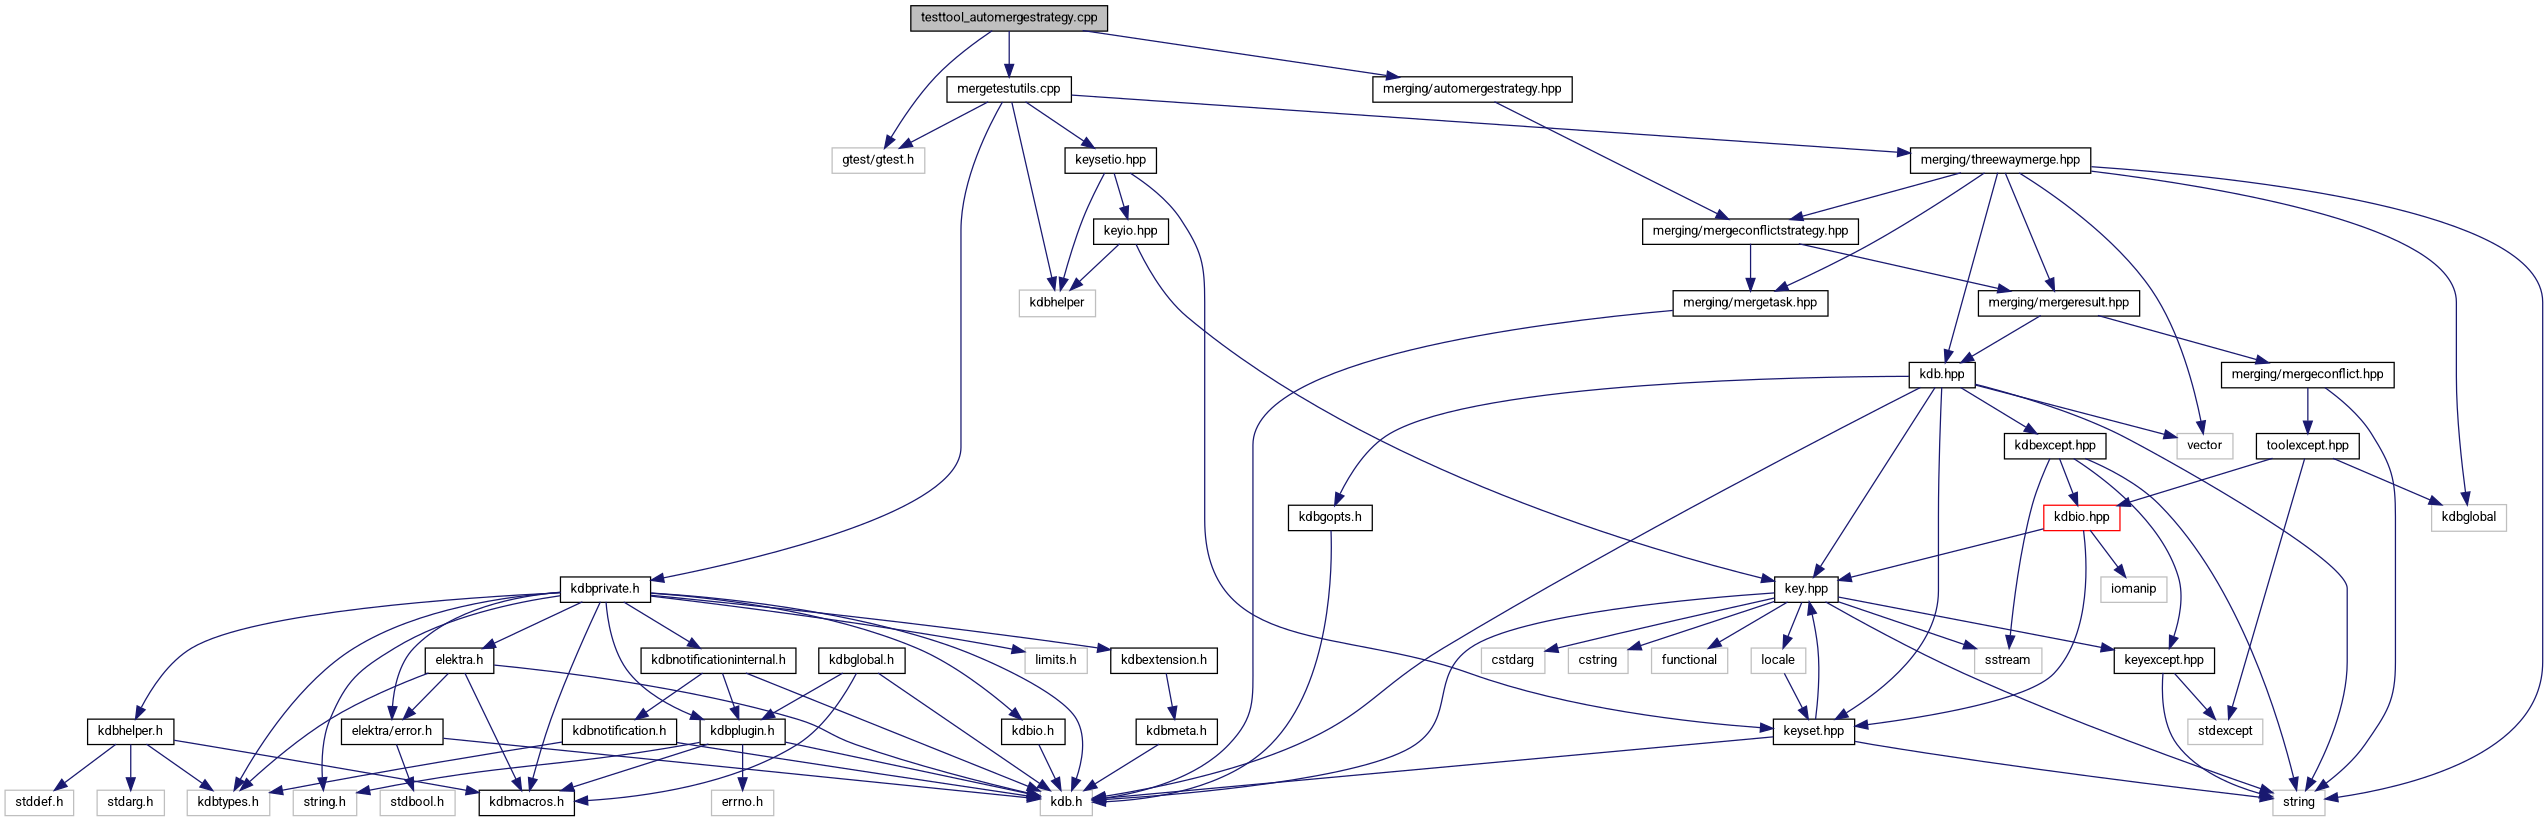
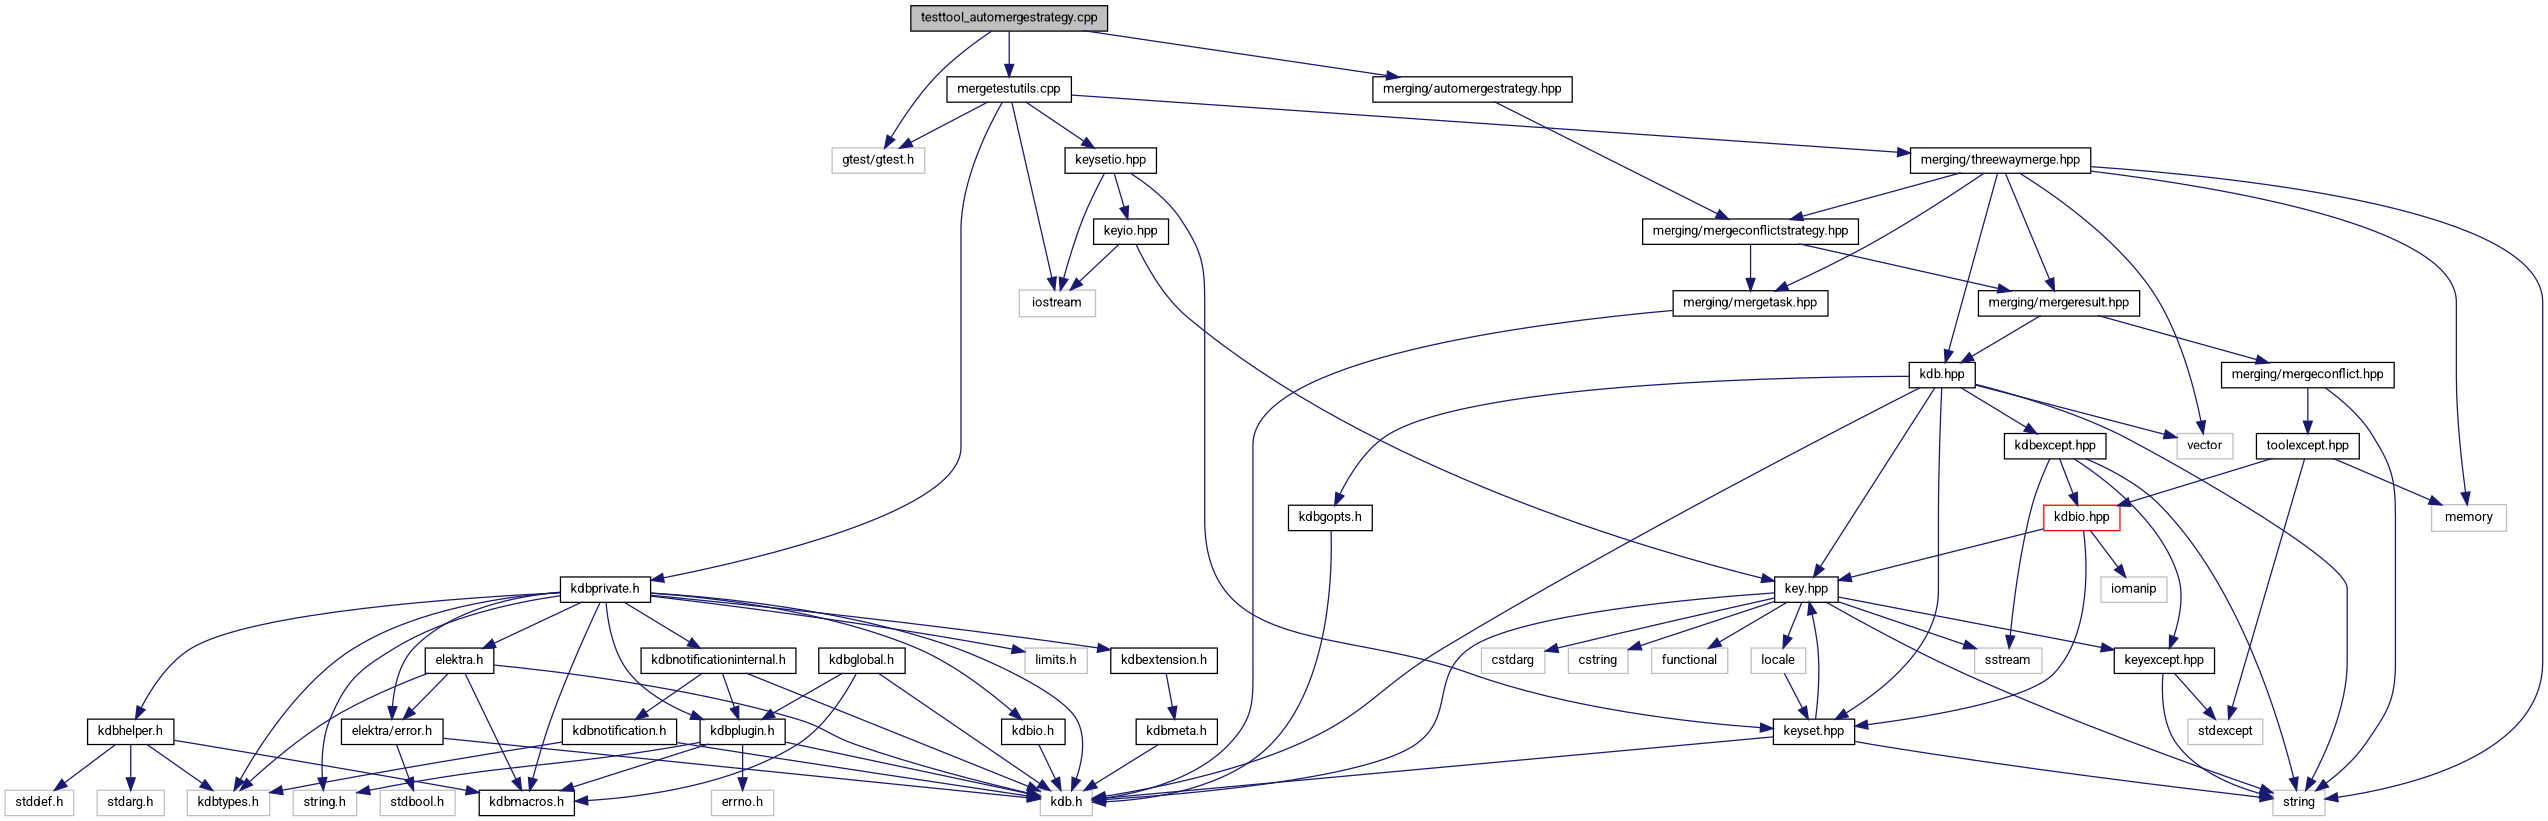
(1057, 303) -> (1057, 303)
(2469, 518) -> (2469, 518)
